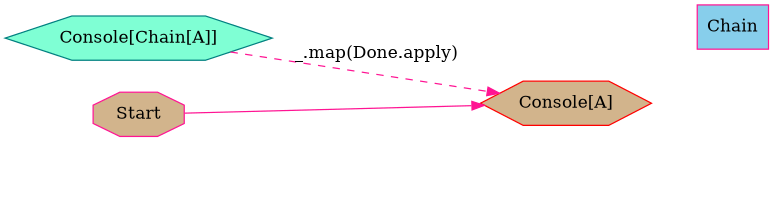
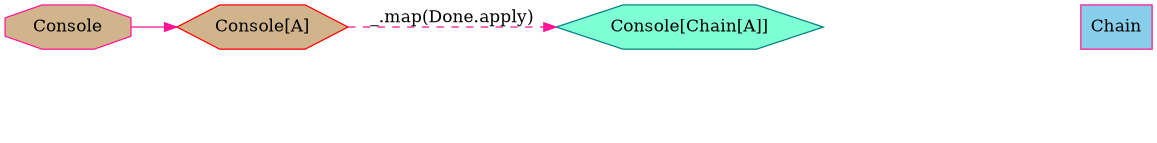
(359, 72) -> (446, 27)
(139, 114) -> (68, 27)
